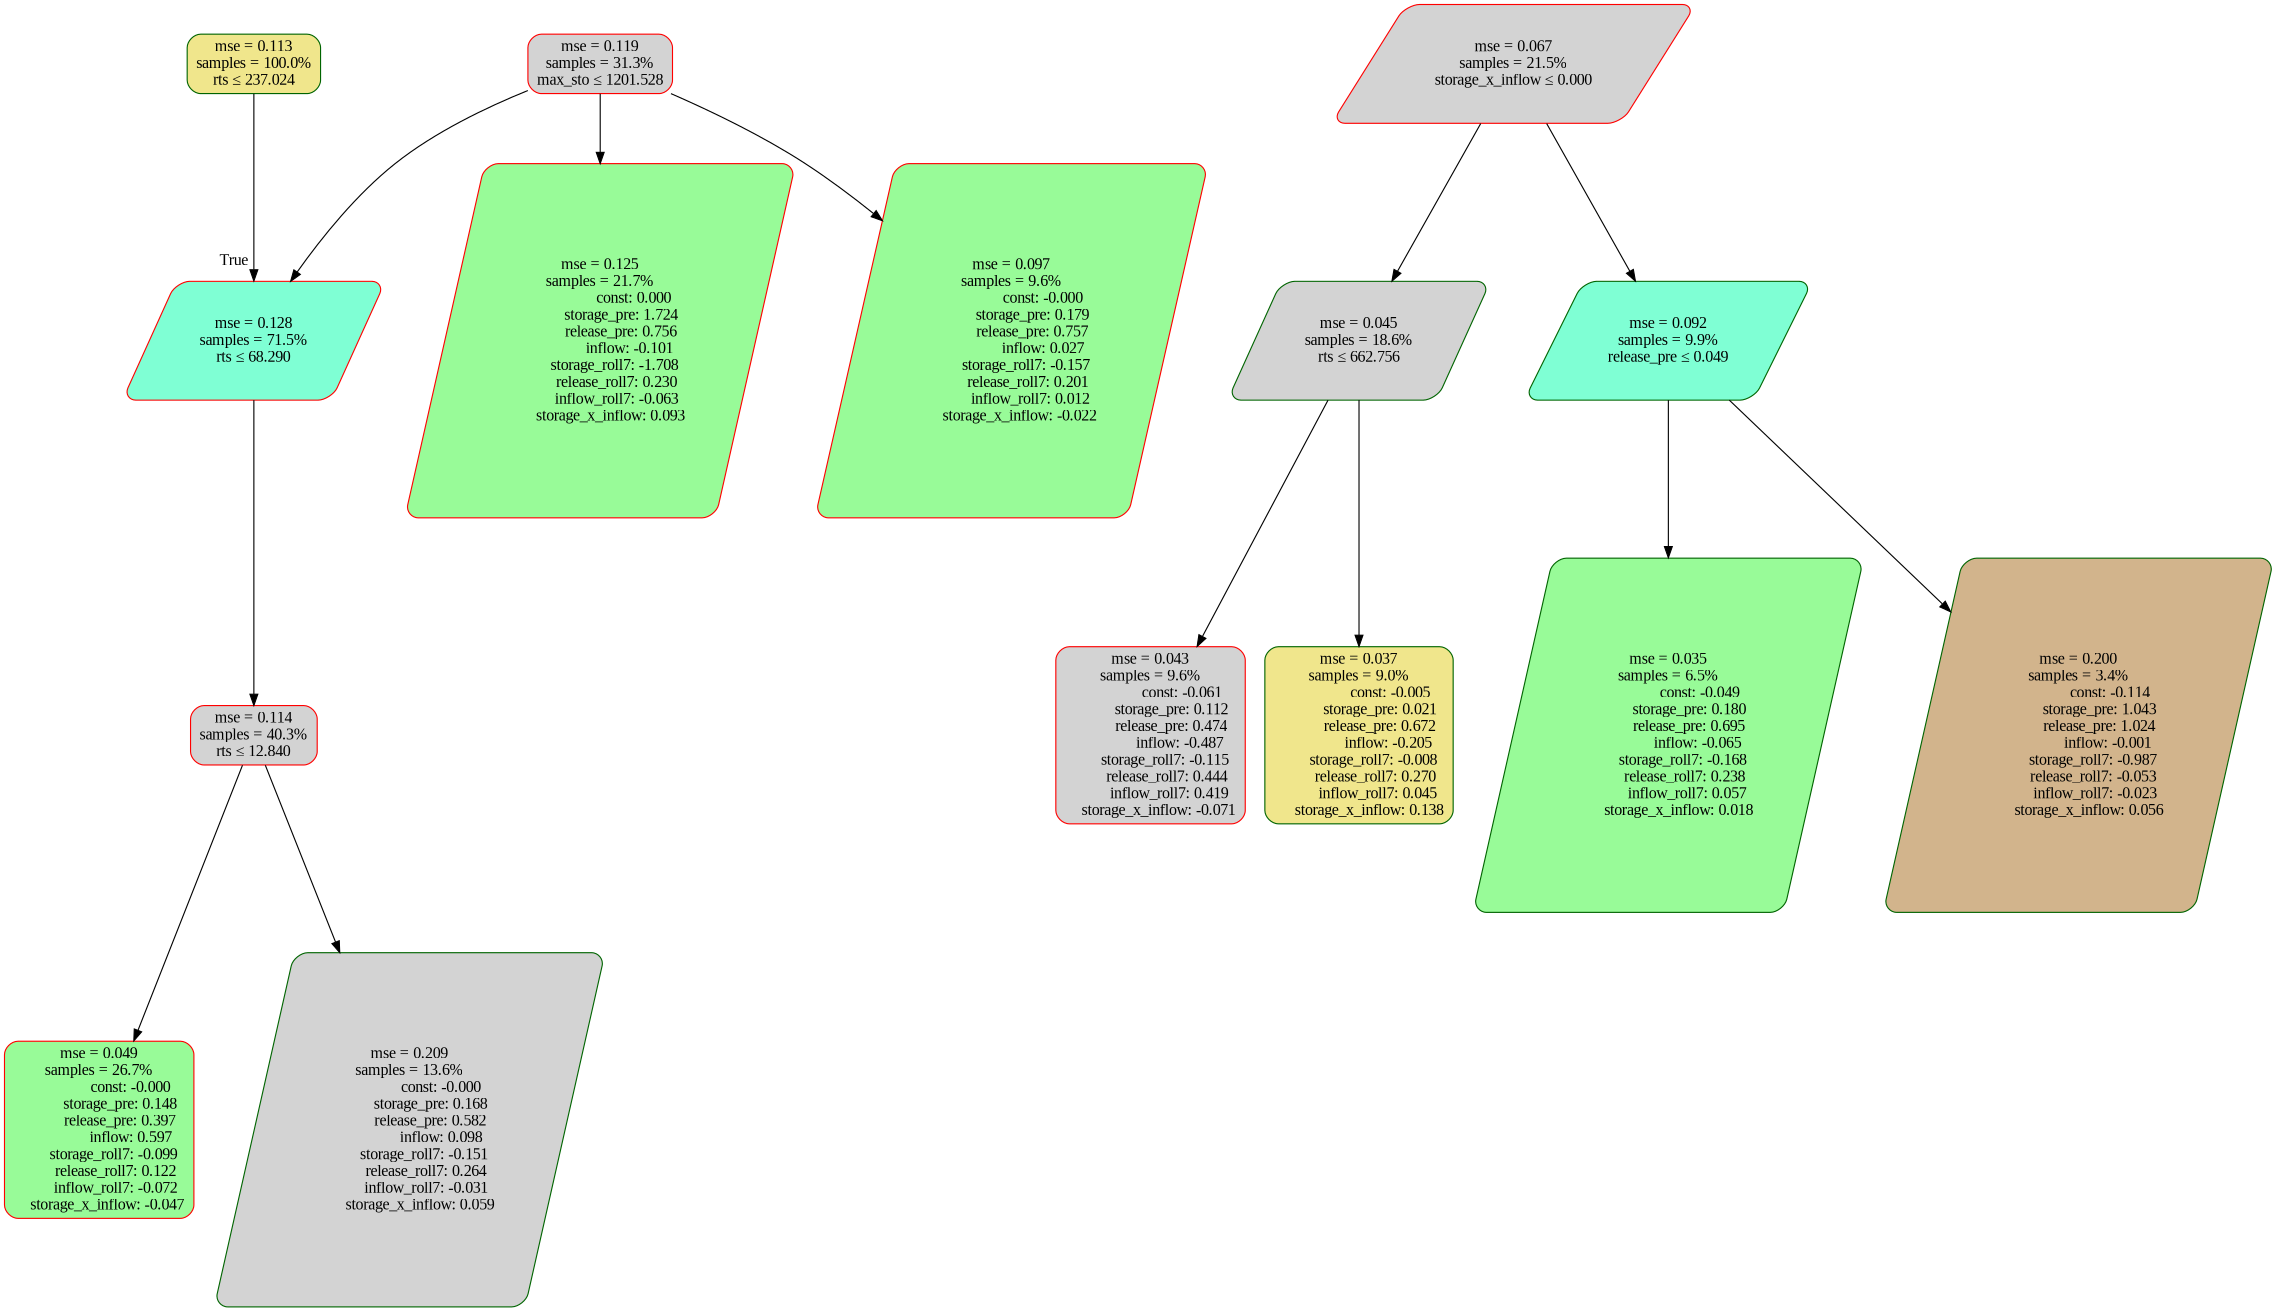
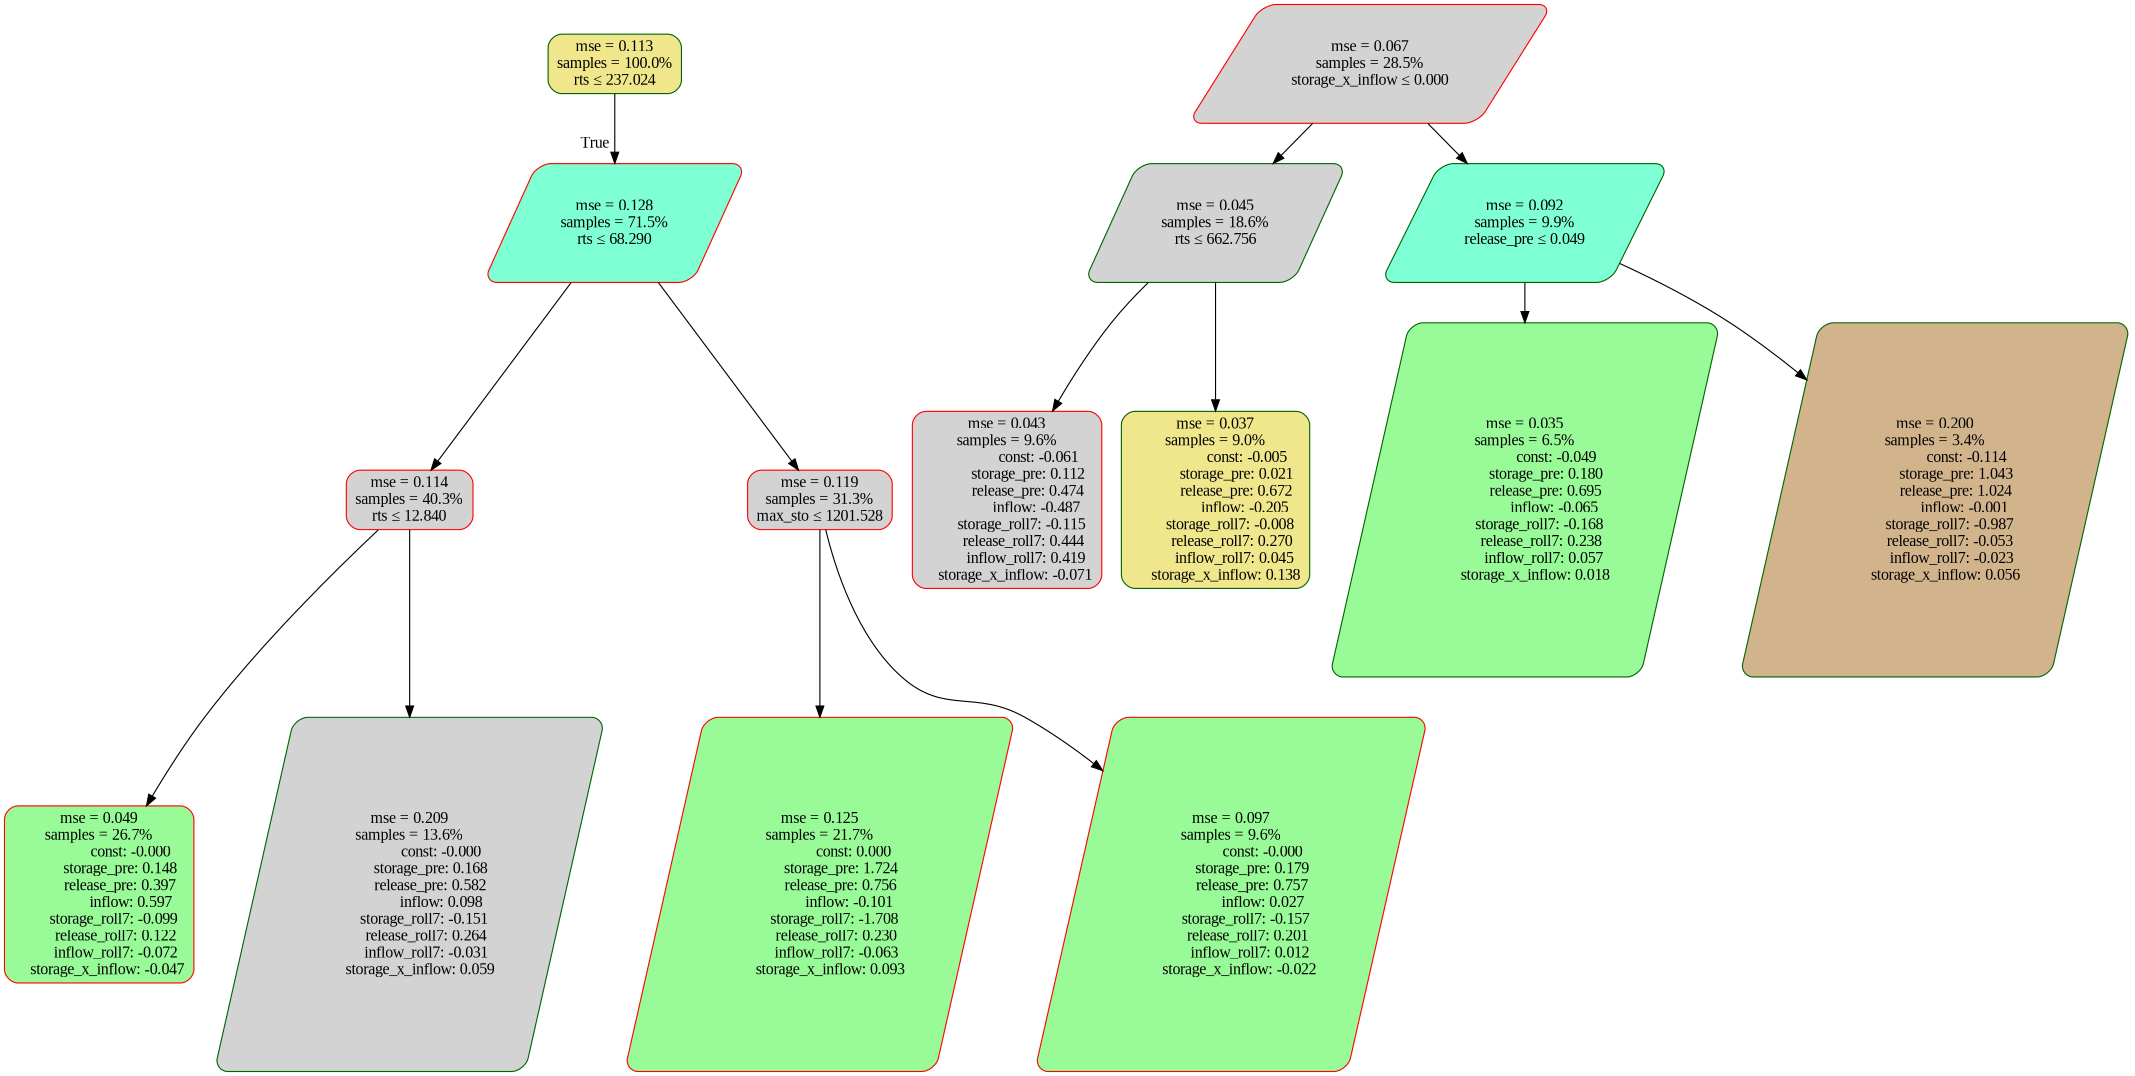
(1514, 64) -> (1370, 64)
(397, 162) -> (725, 372)
